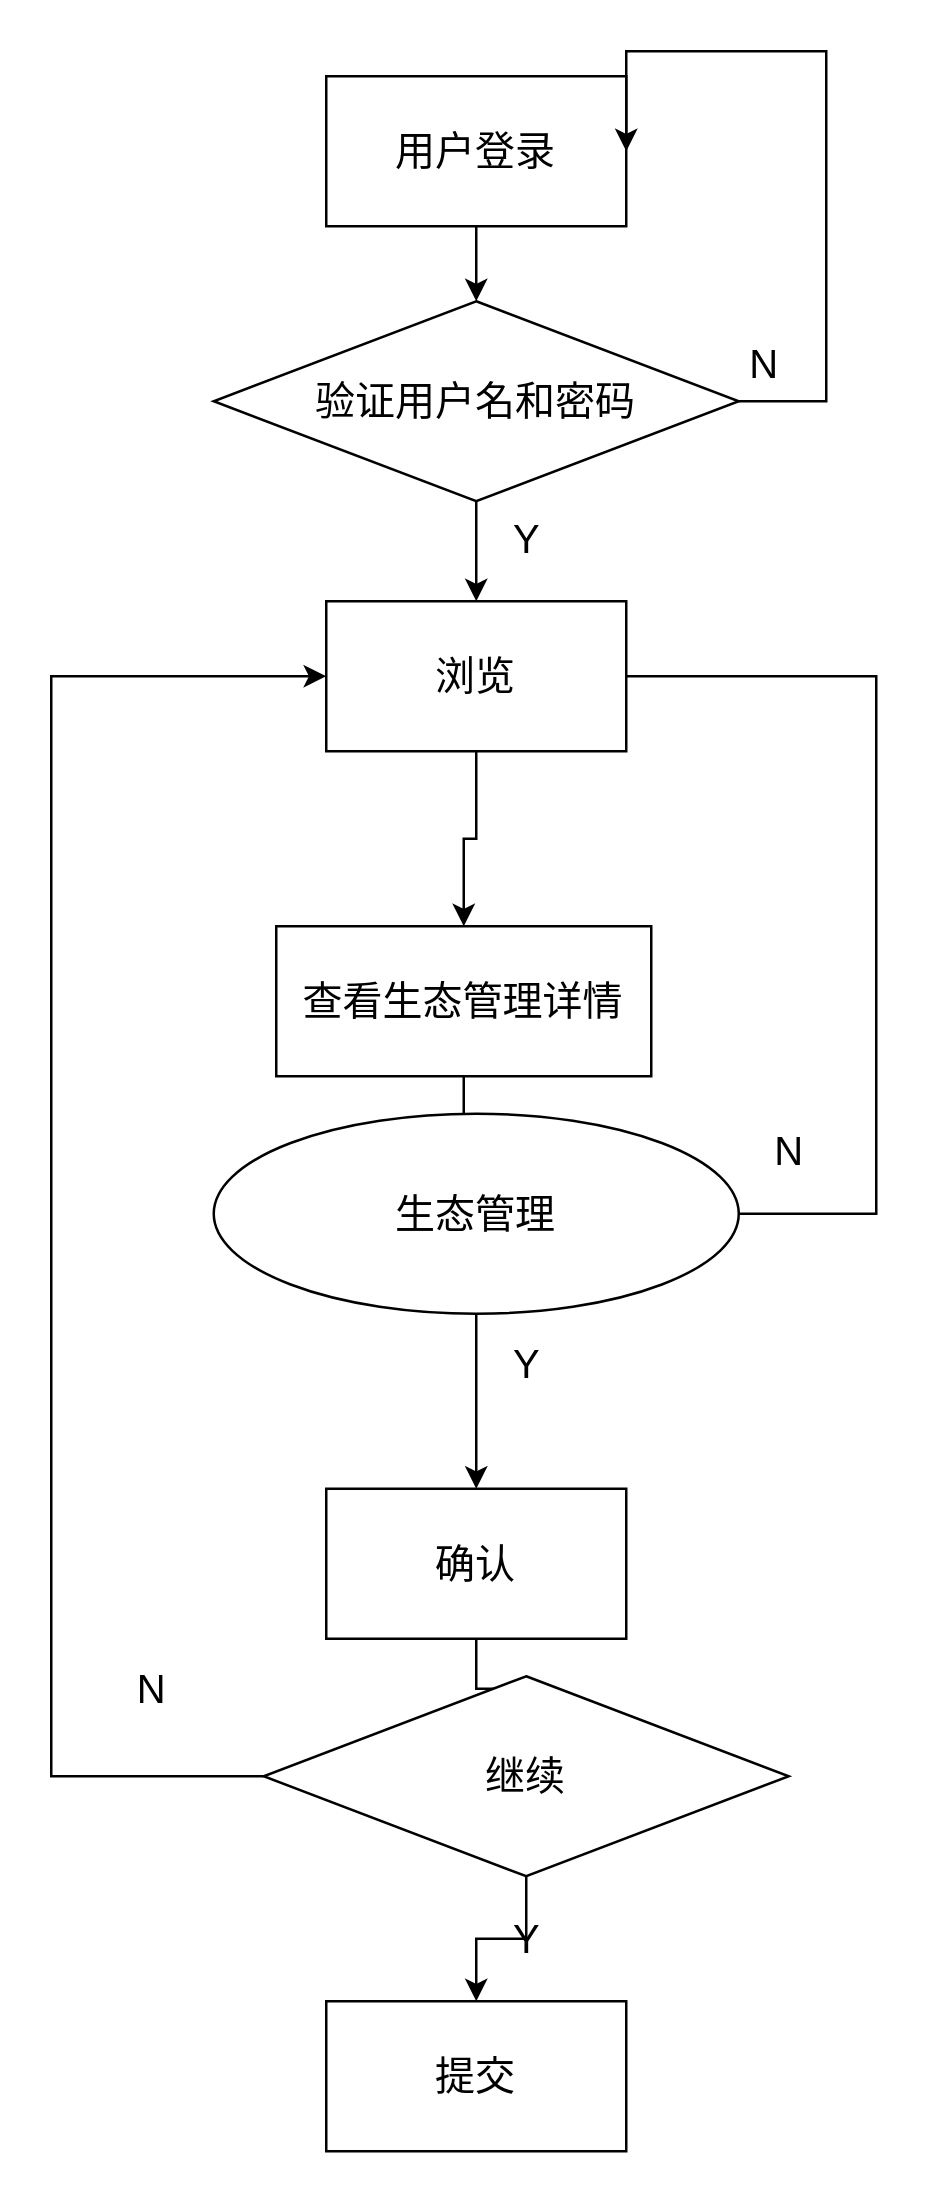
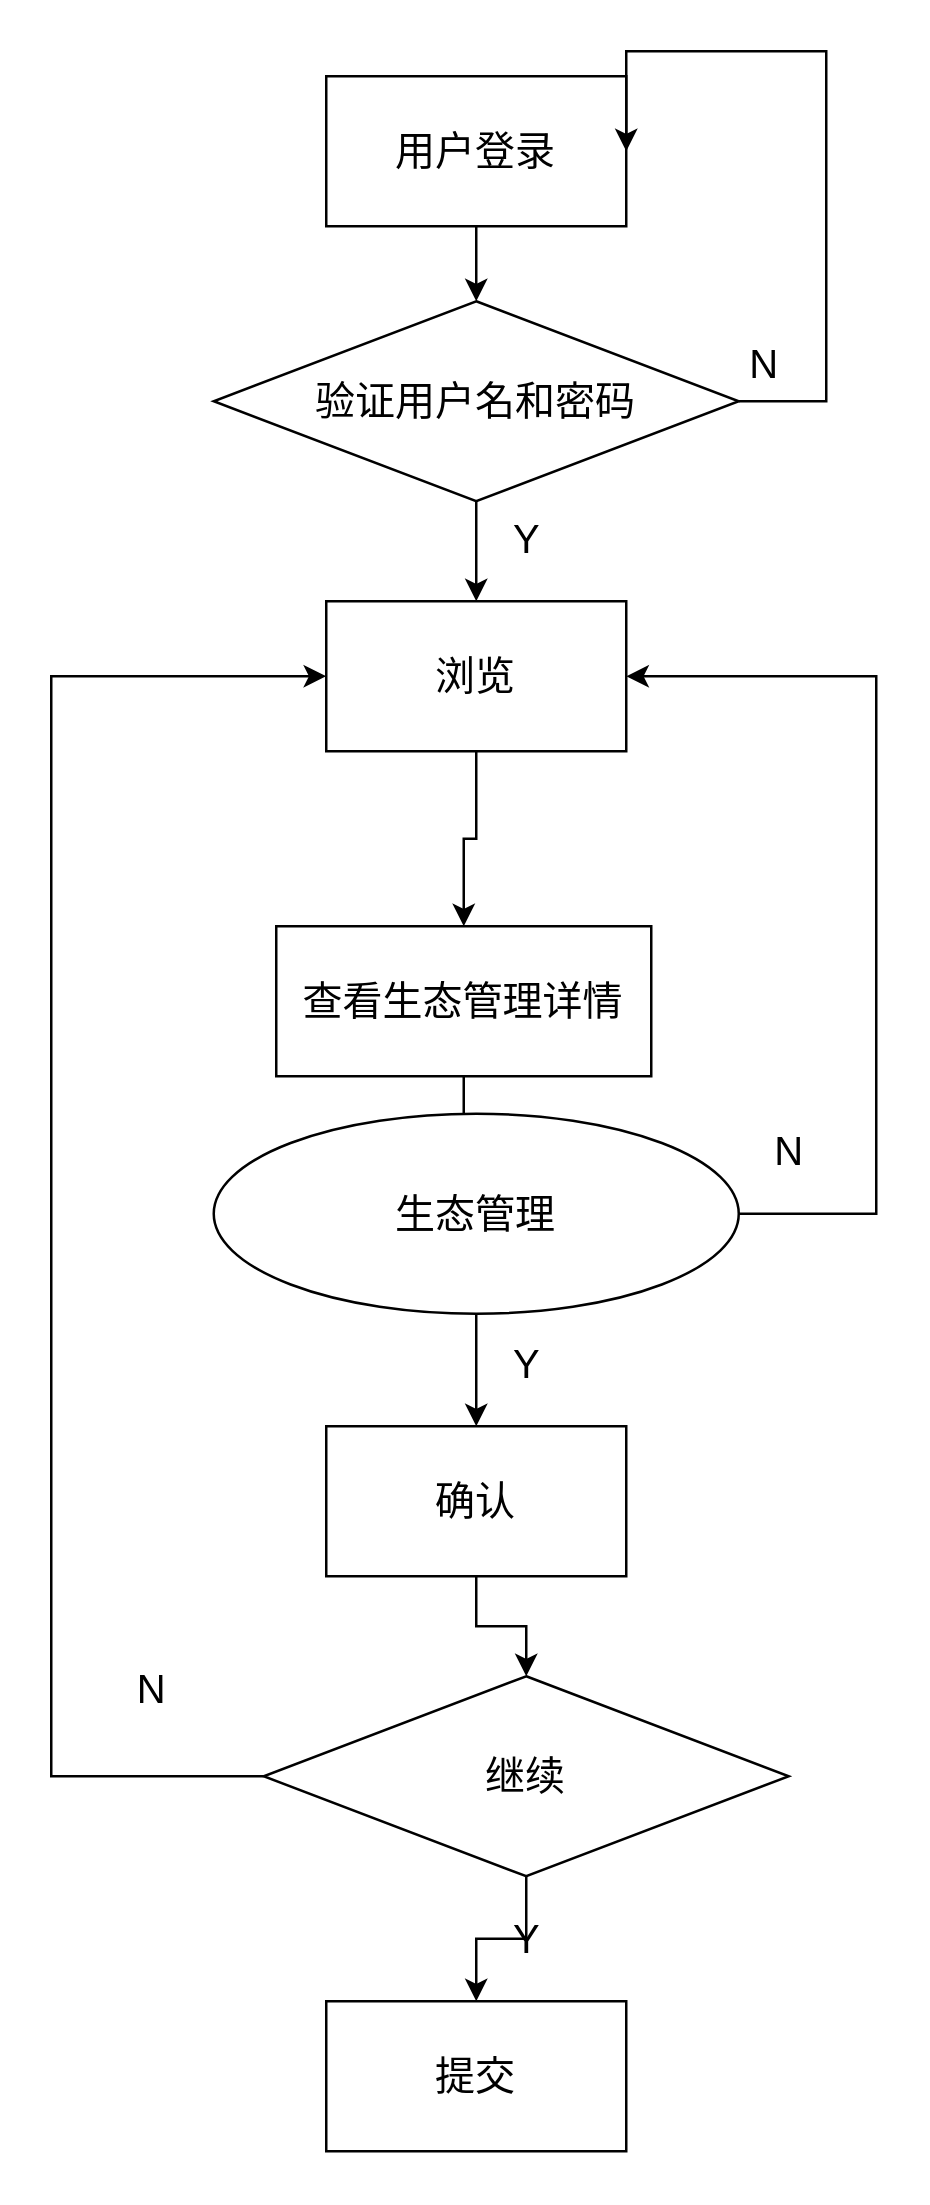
(637, 676) -> (644, 676)
(476, 1564) -> (476, 1501)
